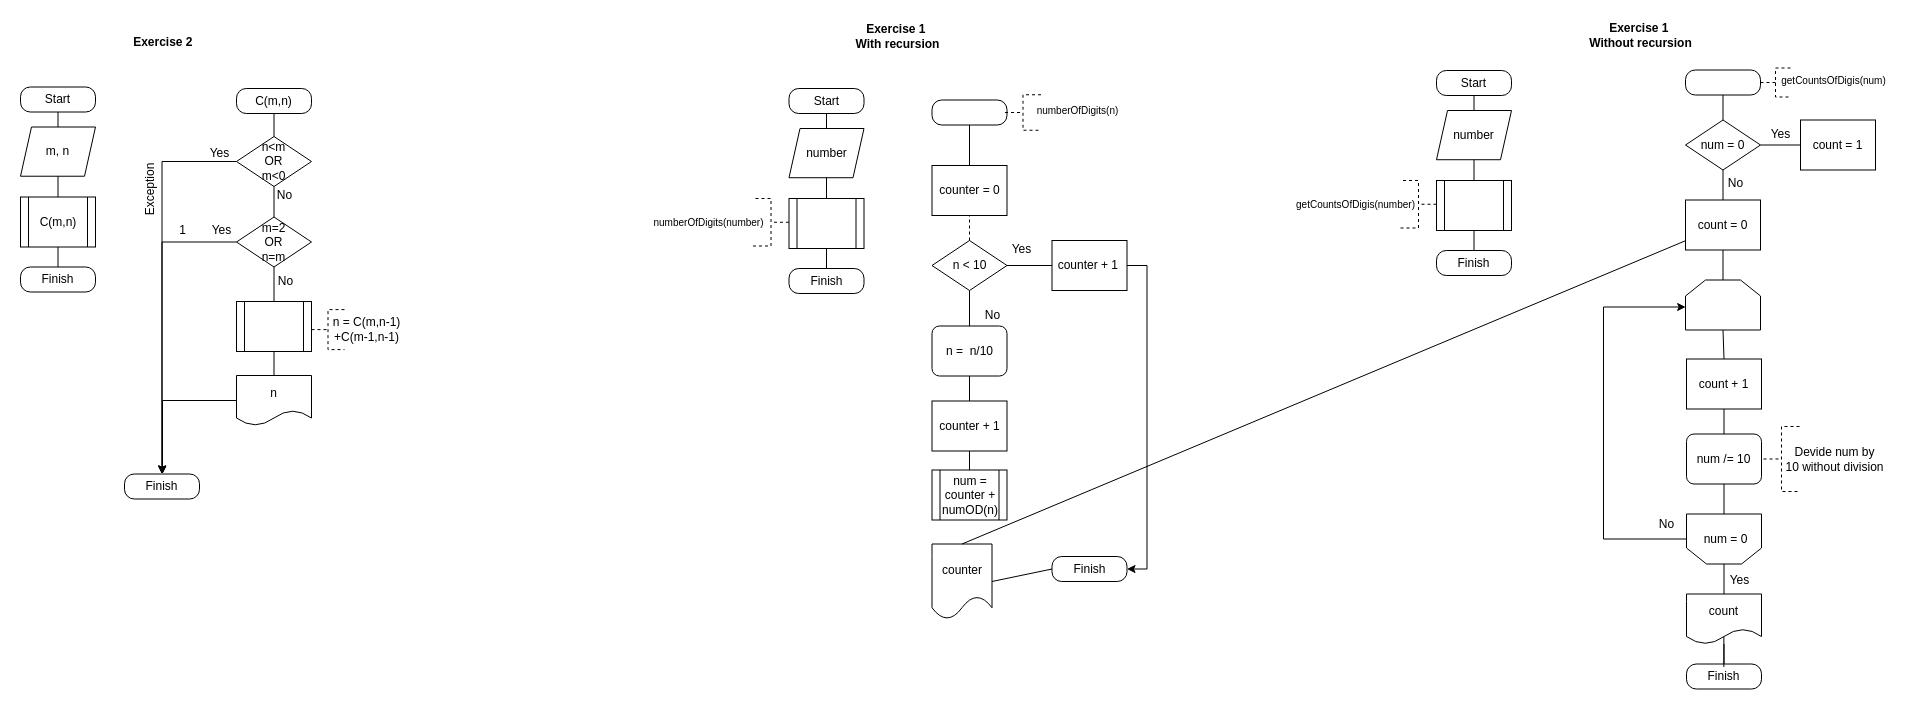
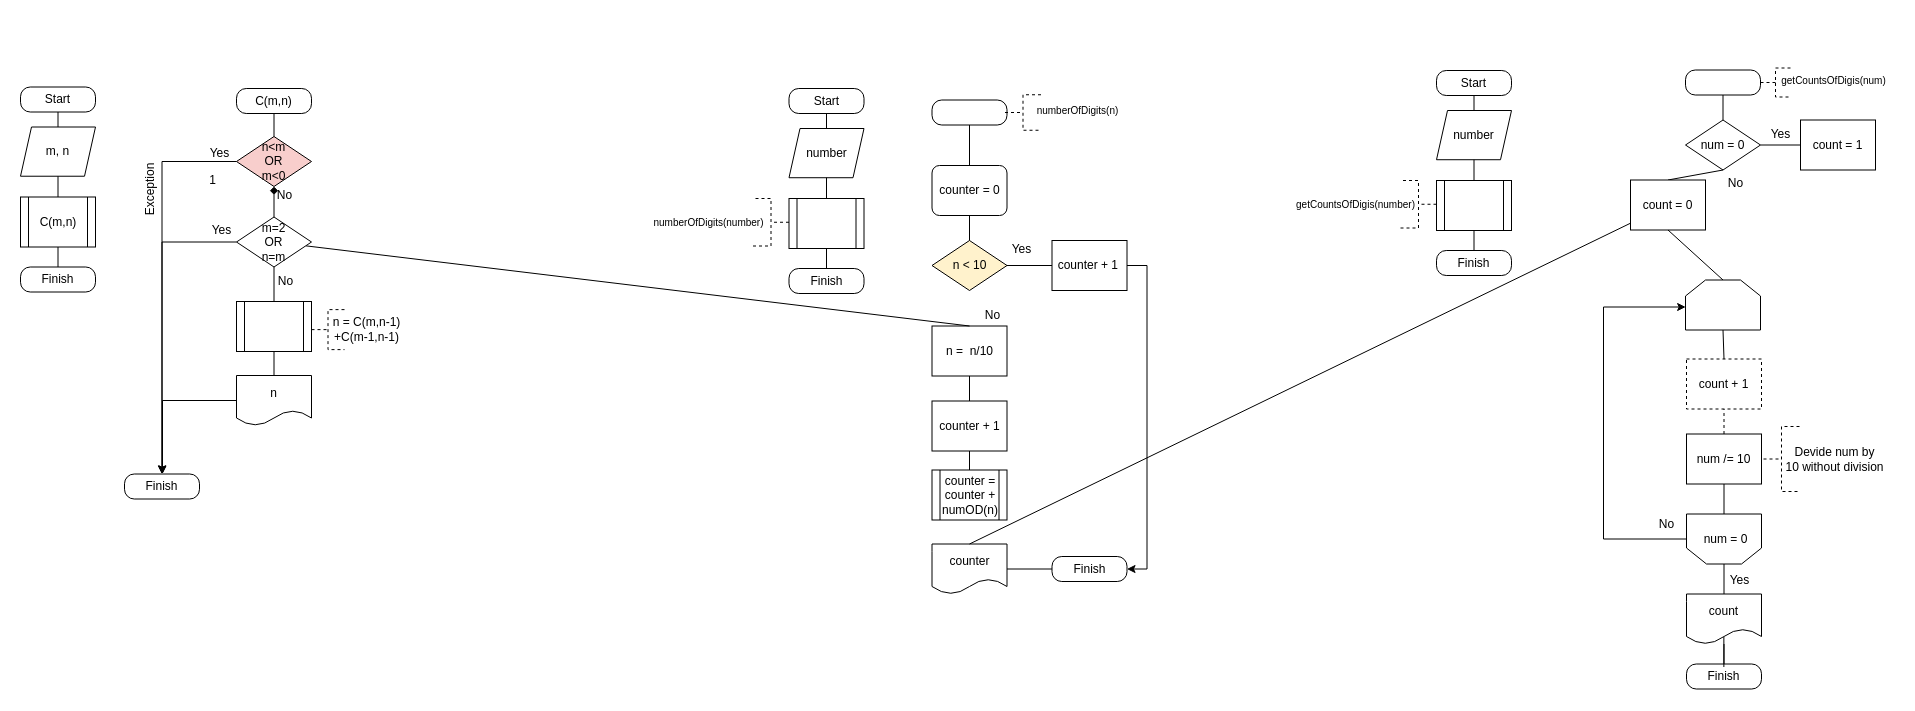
(1641, 36) -> none
(898, 37) -> none
(165, 43) -> none
(274, 162) -> (274, 162)
(274, 191) -> (274, 194)
(970, 191) -> (970, 191)
(1723, 225) -> (1668, 205)
(970, 228) -> (970, 228)
(183, 231) -> (213, 181)
(970, 266) -> (970, 266)
(970, 309) -> (638, 286)
(970, 351) -> (970, 351)
(1724, 384) -> (1724, 384)
(1724, 421) -> (1724, 421)
(1724, 459) -> (1724, 459)
(971, 496) -> (971, 496)
(962, 582) -> (970, 569)
